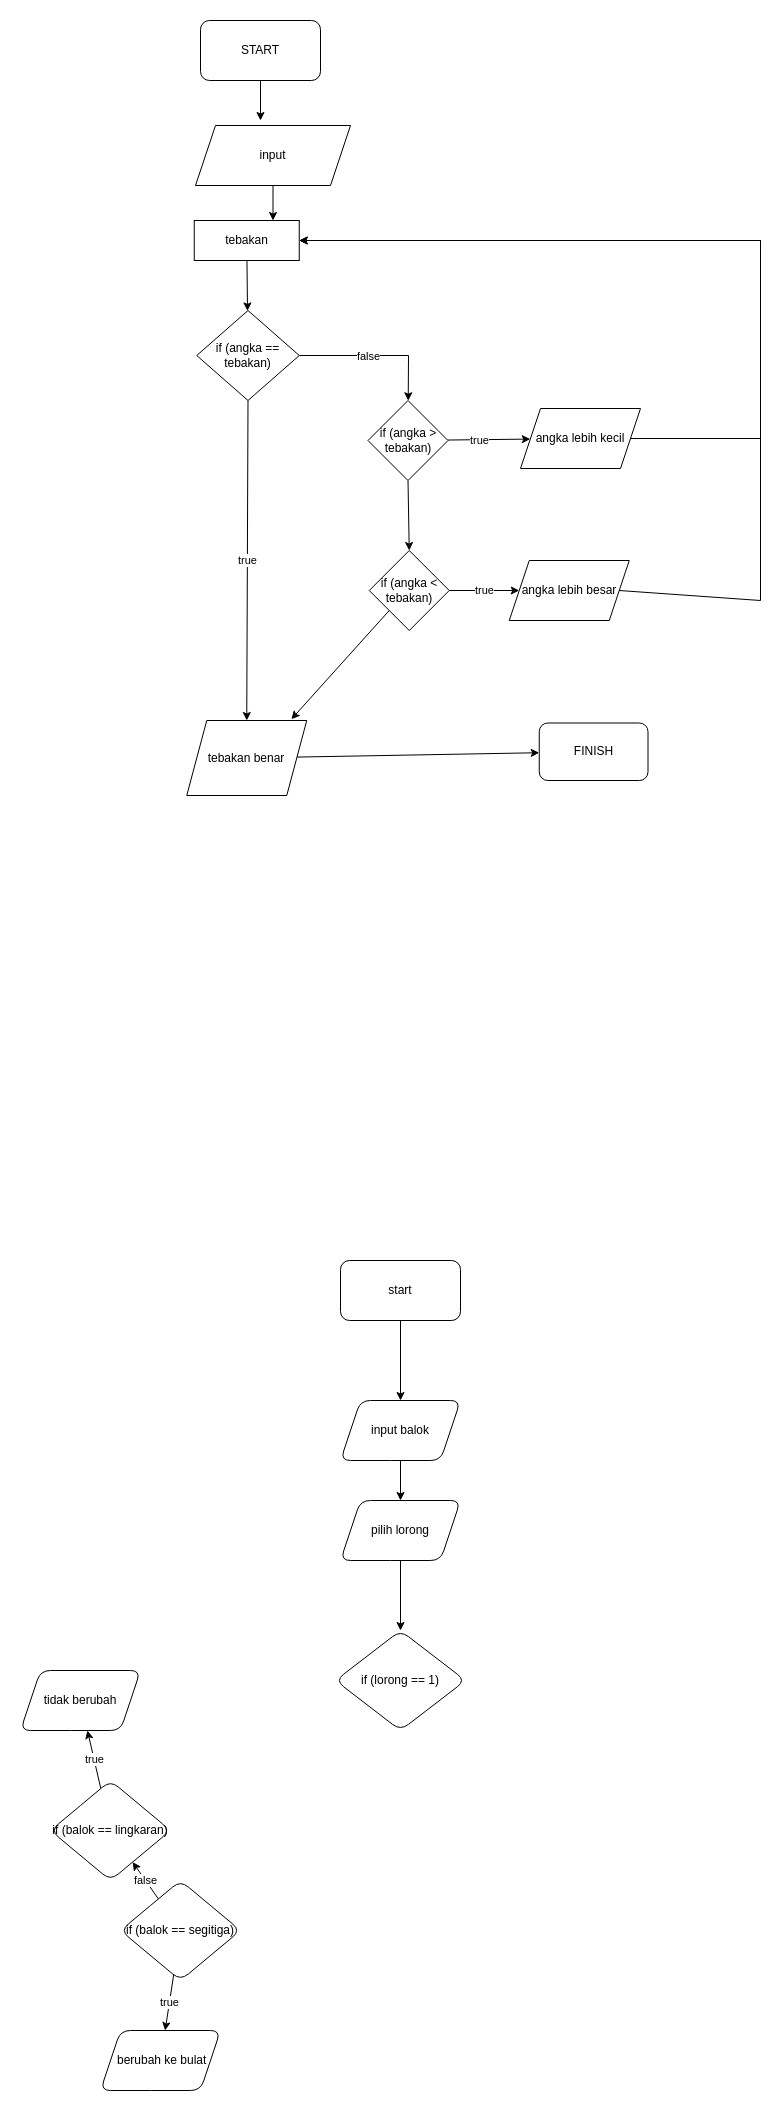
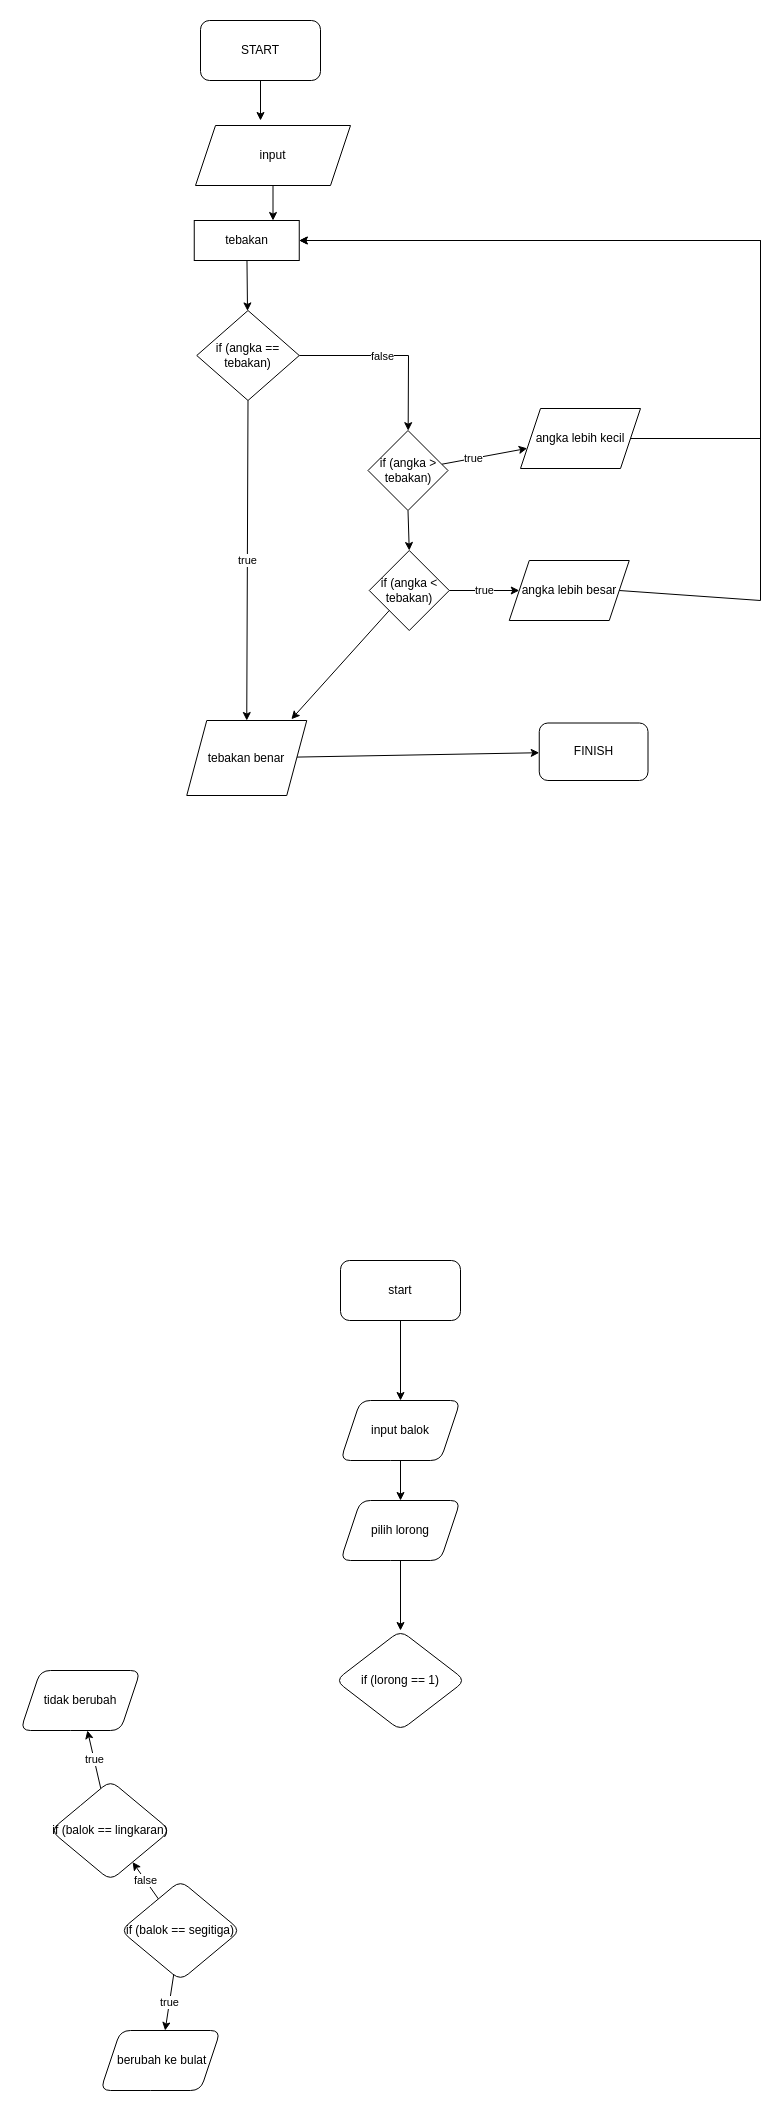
(408, 441) -> (408, 471)
